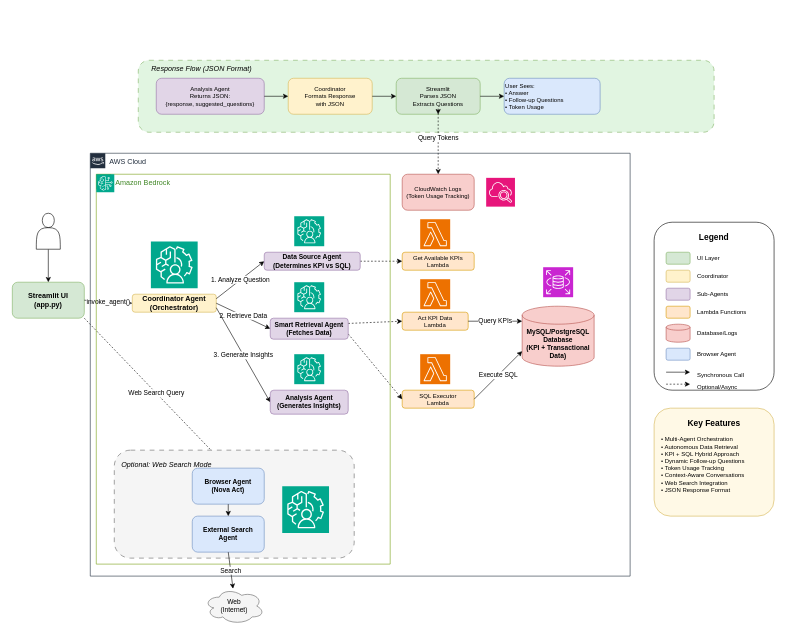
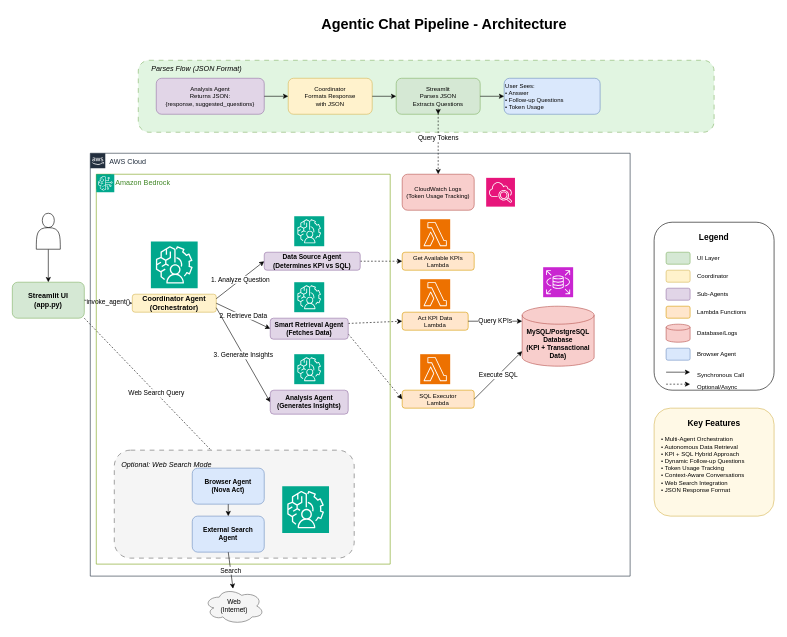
none -> (444, 24)
(202, 69) -> (198, 69)
